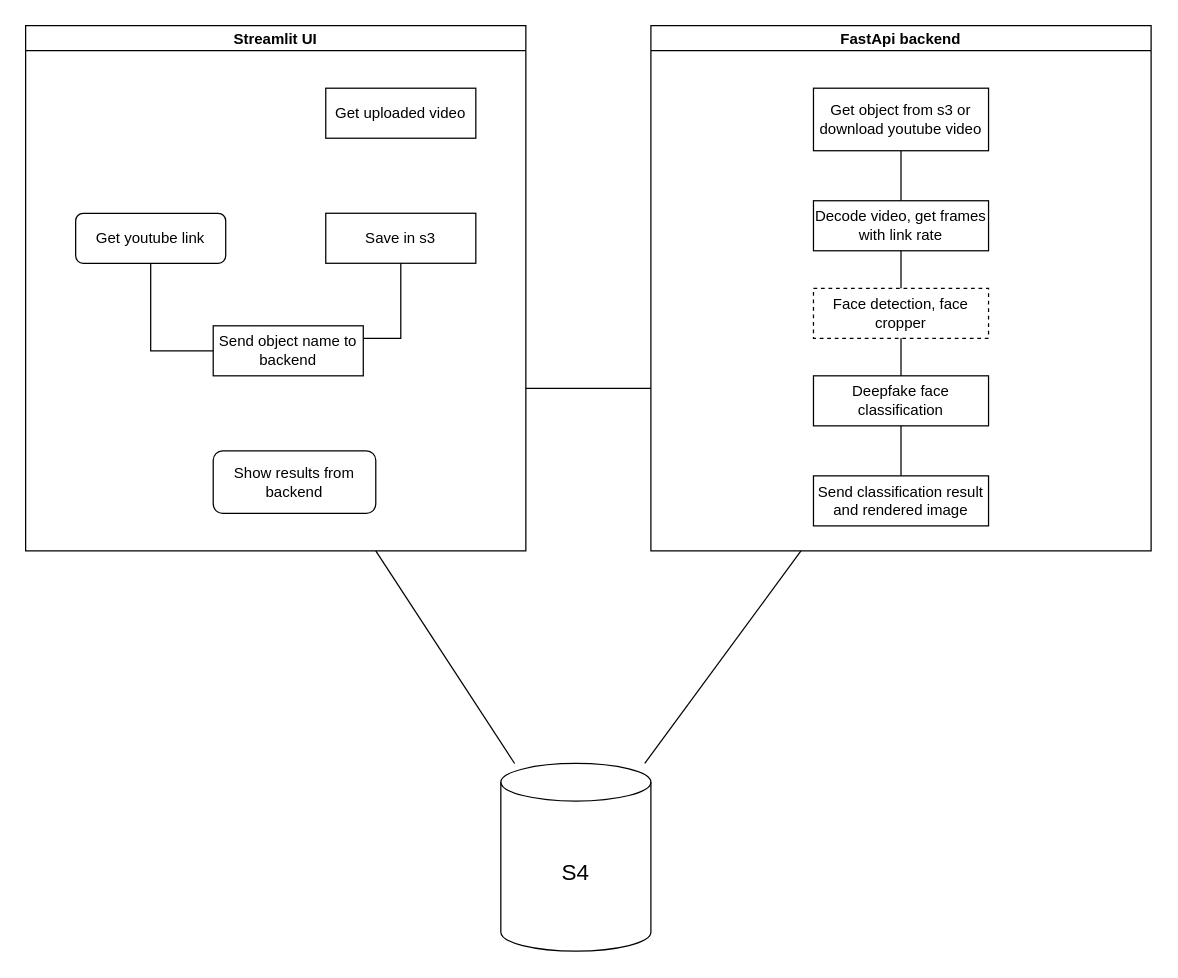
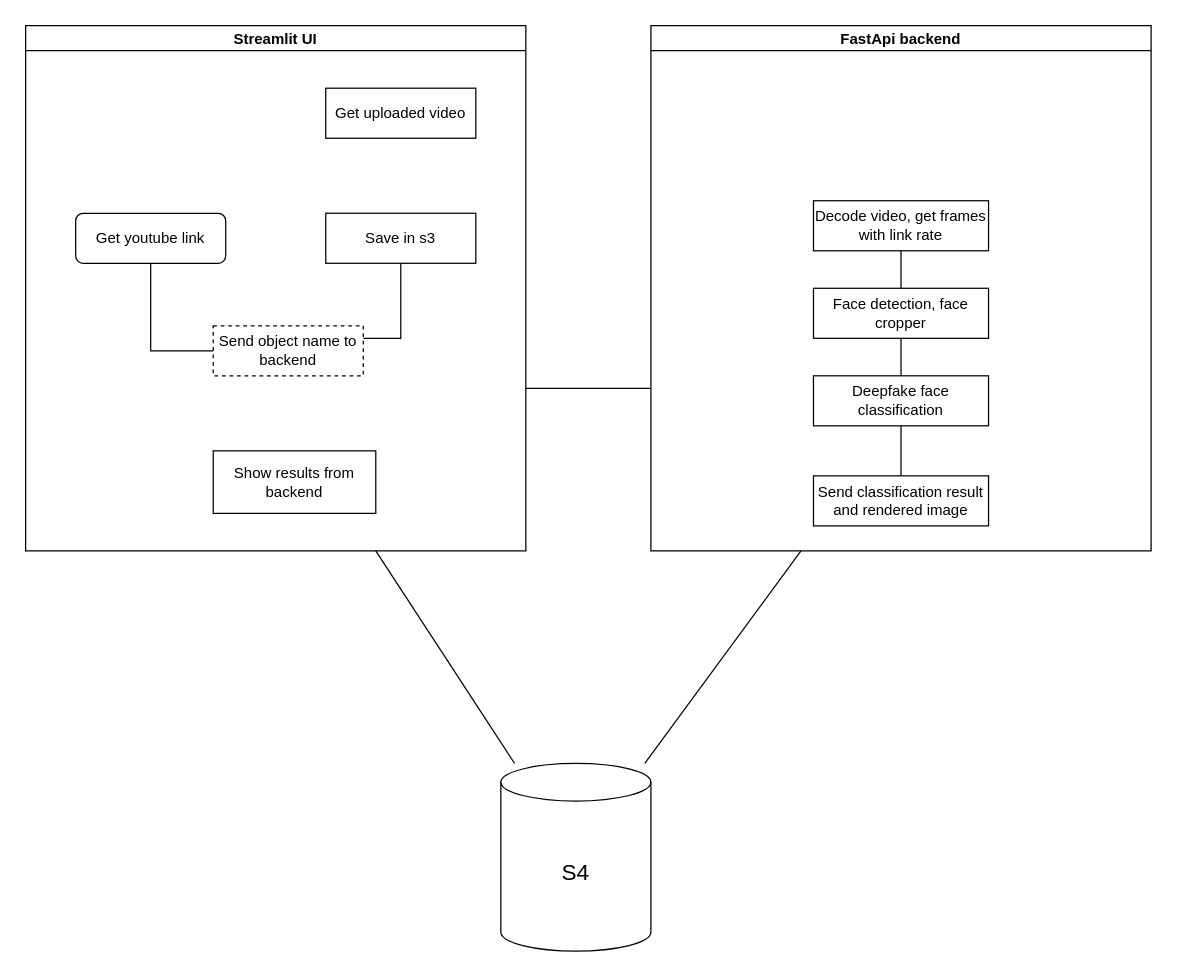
(901, 119) -> none
(901, 176) -> none
(901, 313) -> (901, 313)
(288, 351) -> (288, 351)
(294, 482) -> (294, 482)
